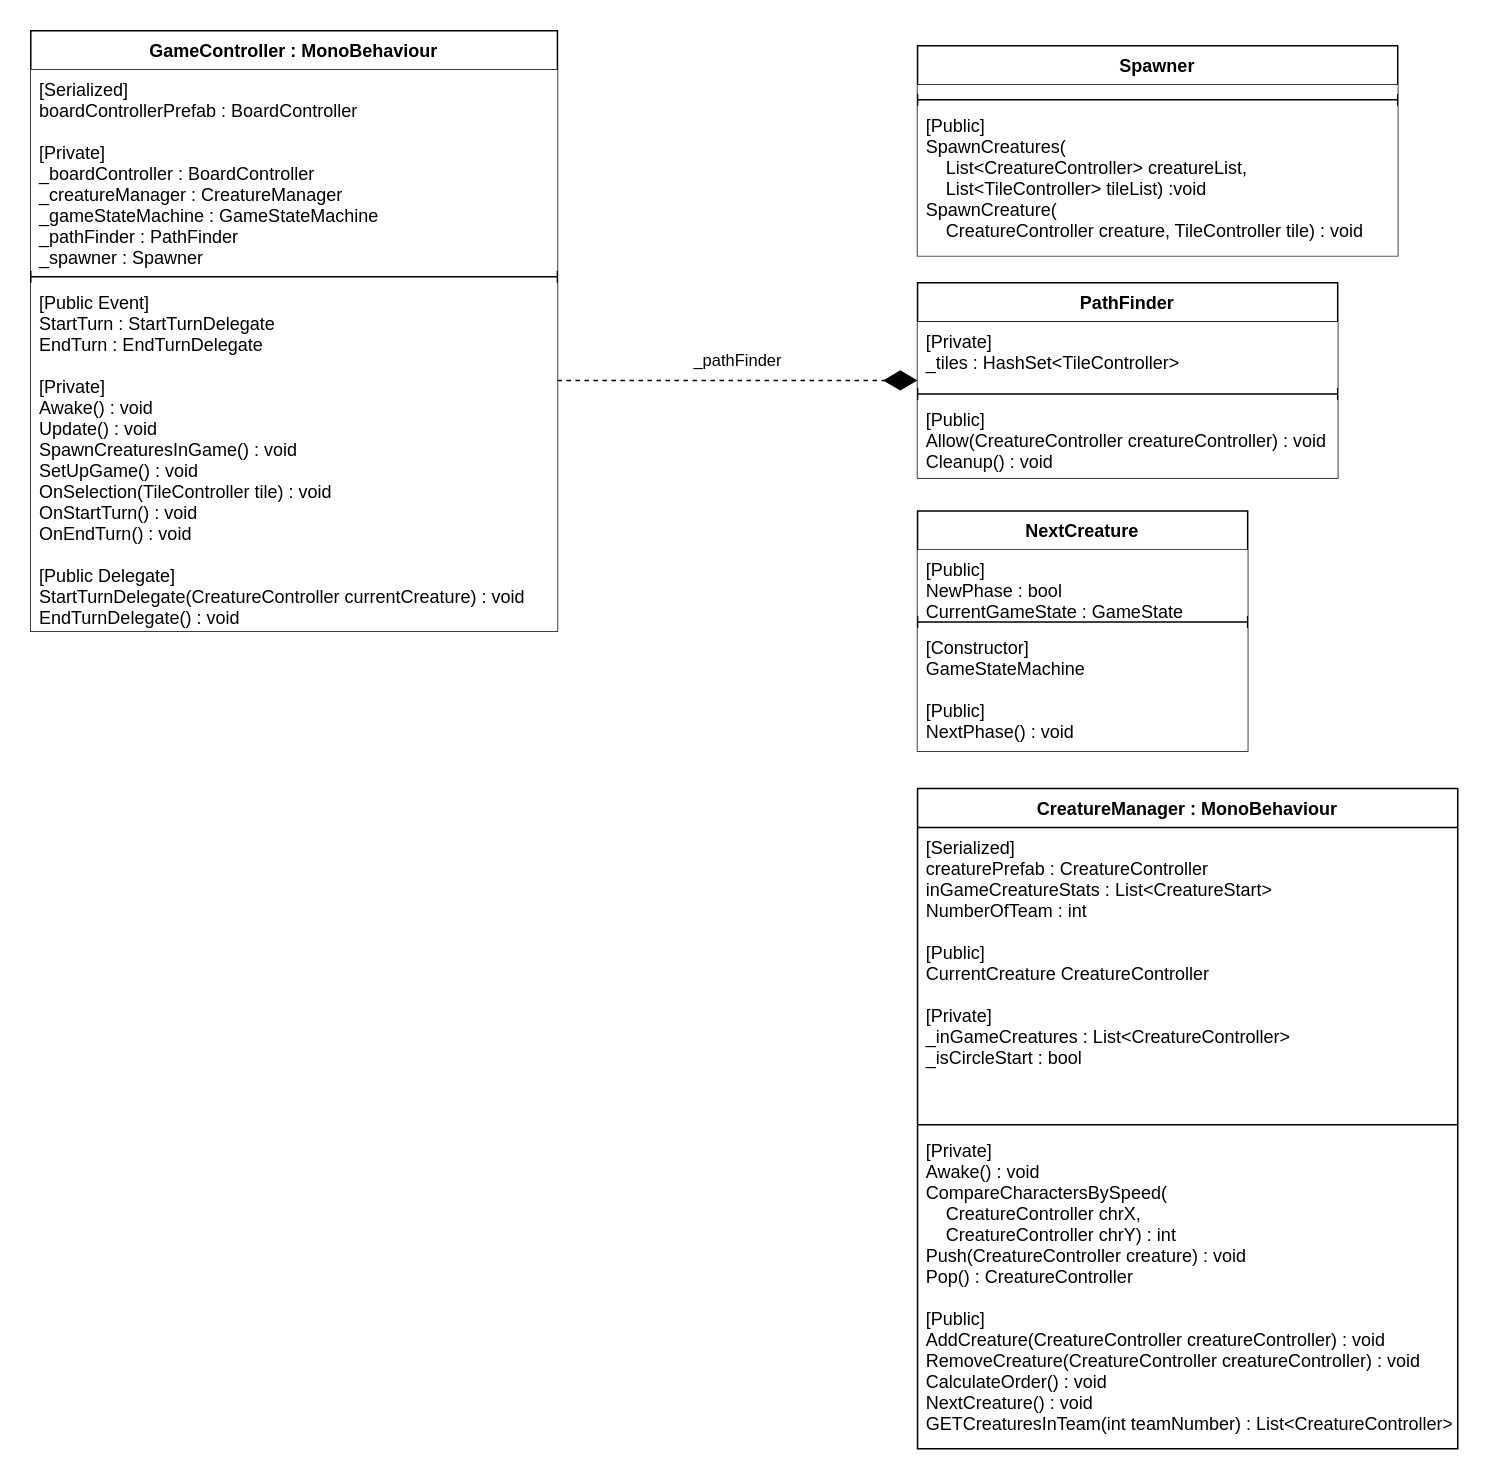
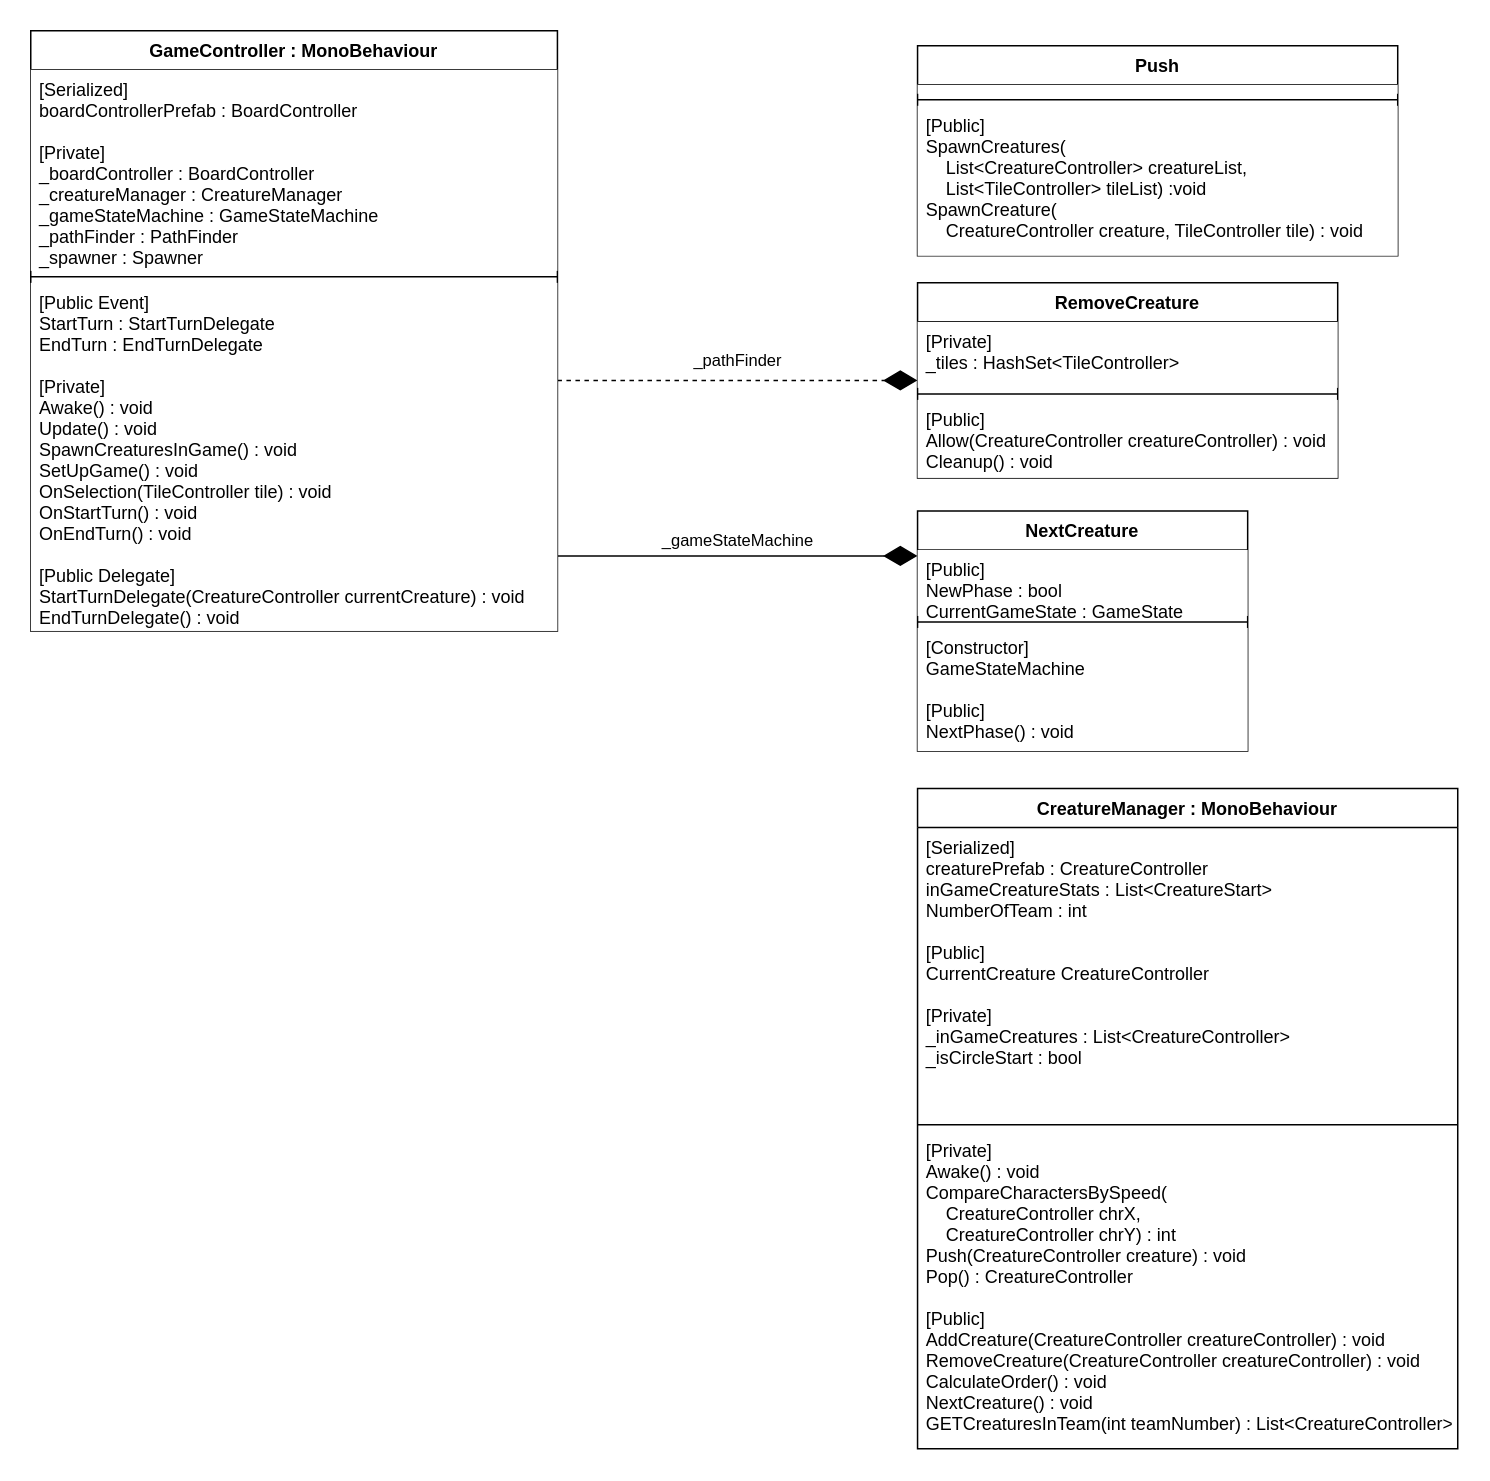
(1157, 66) -> (1157, 66)
(1127, 303) -> (1127, 303)
none -> (721, 556)
